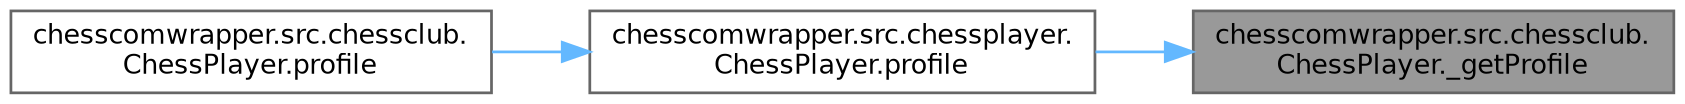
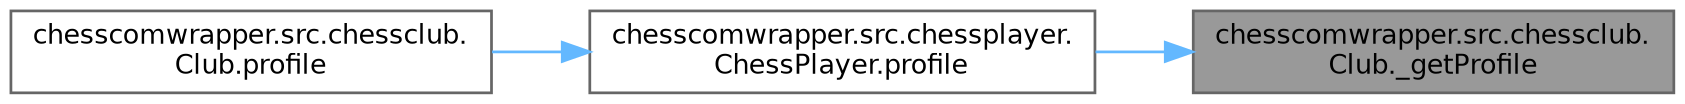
(251, 52) -> (251, 52)
(1434, 52) -> (1434, 52)
